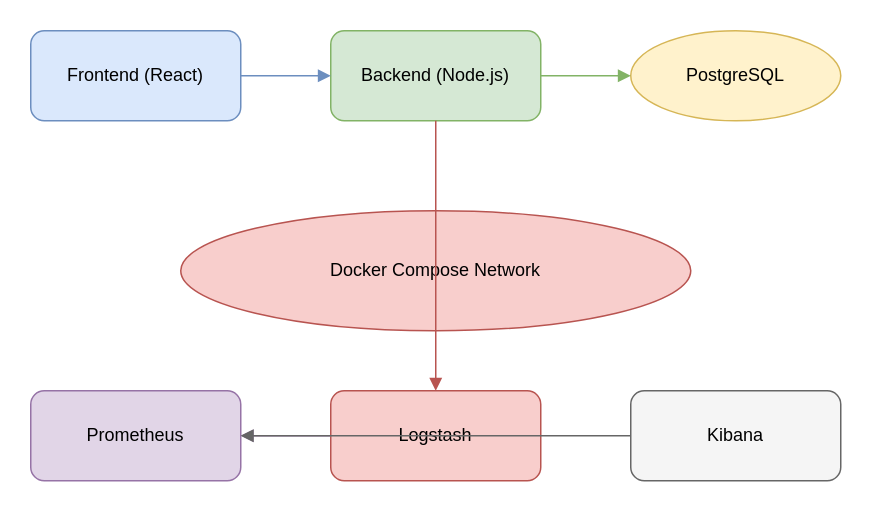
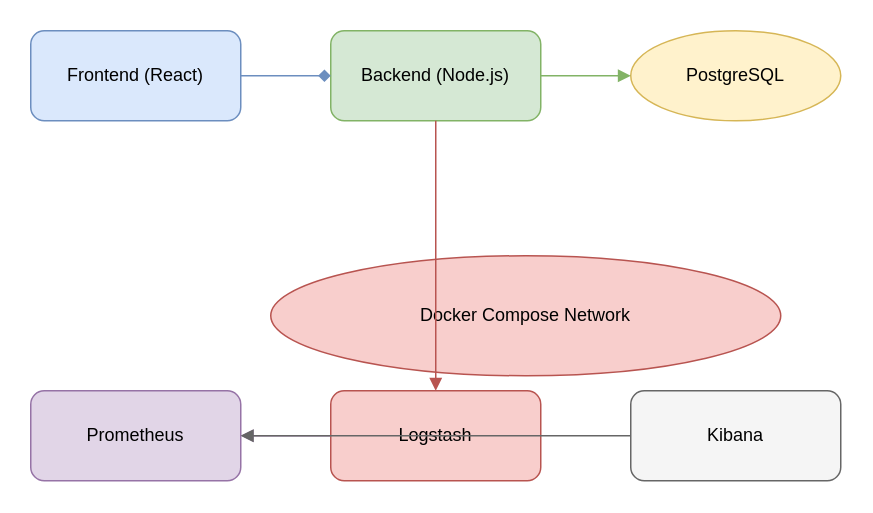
(317, 76) -> (317, 76)
(436, 271) -> (526, 316)
